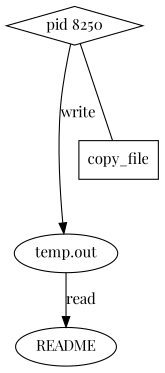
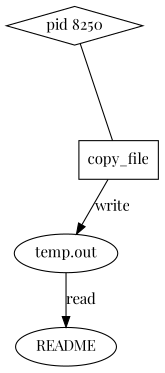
(59, 133) -> (95, 202)
